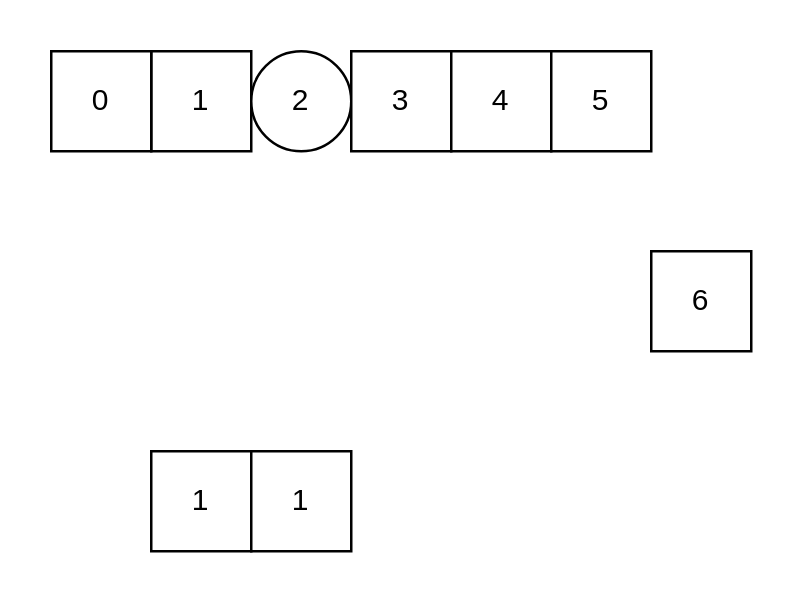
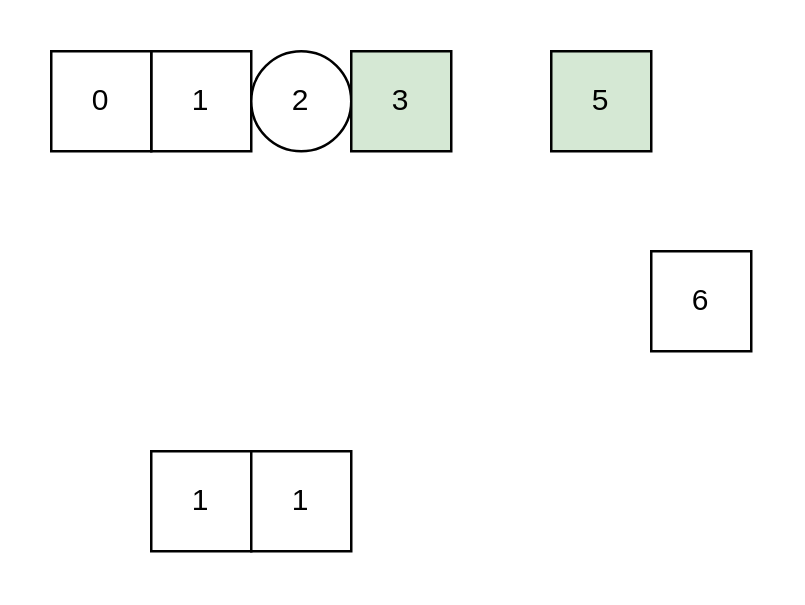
(401, 101) -> (401, 101)
(501, 101) -> none
(601, 101) -> (601, 101)
